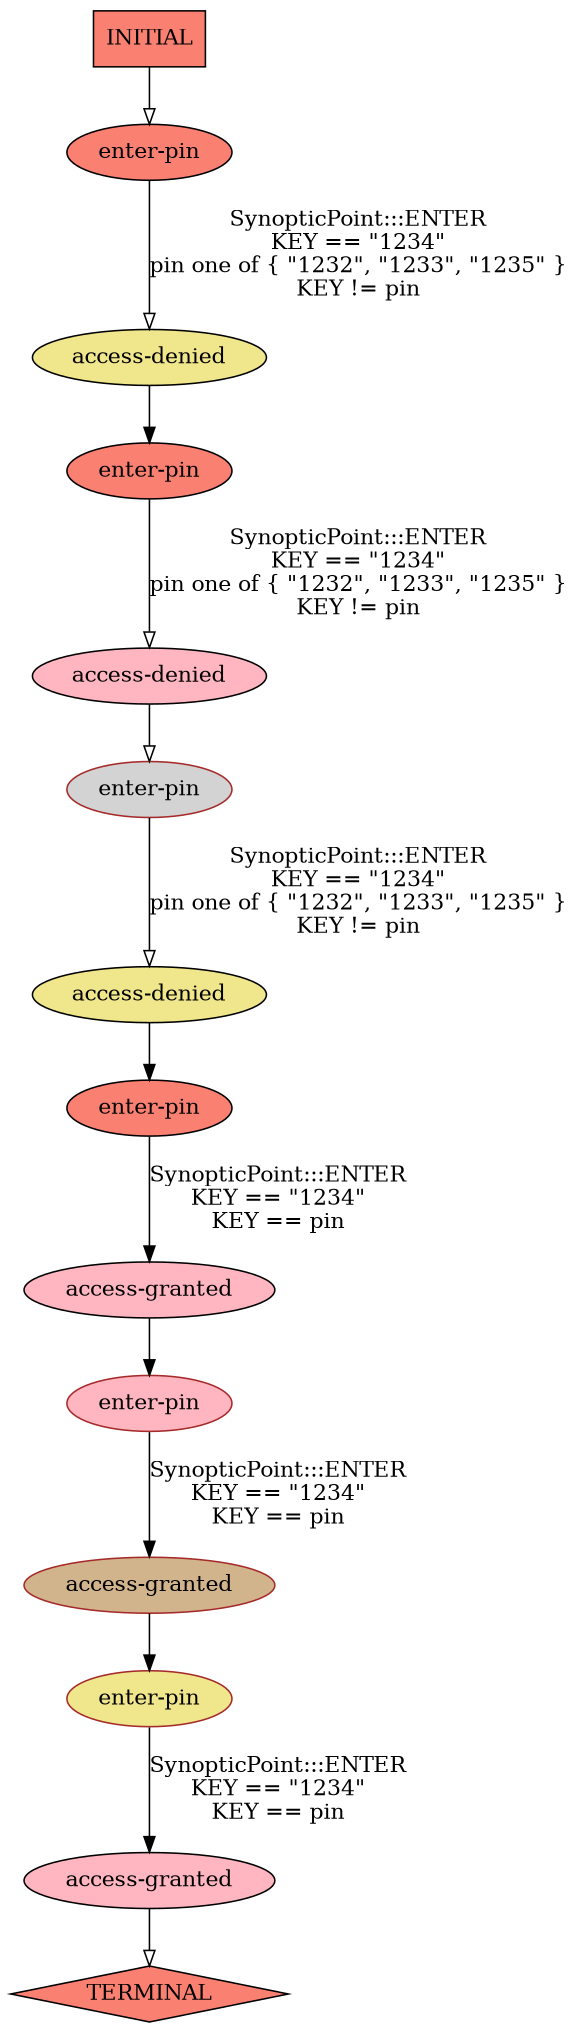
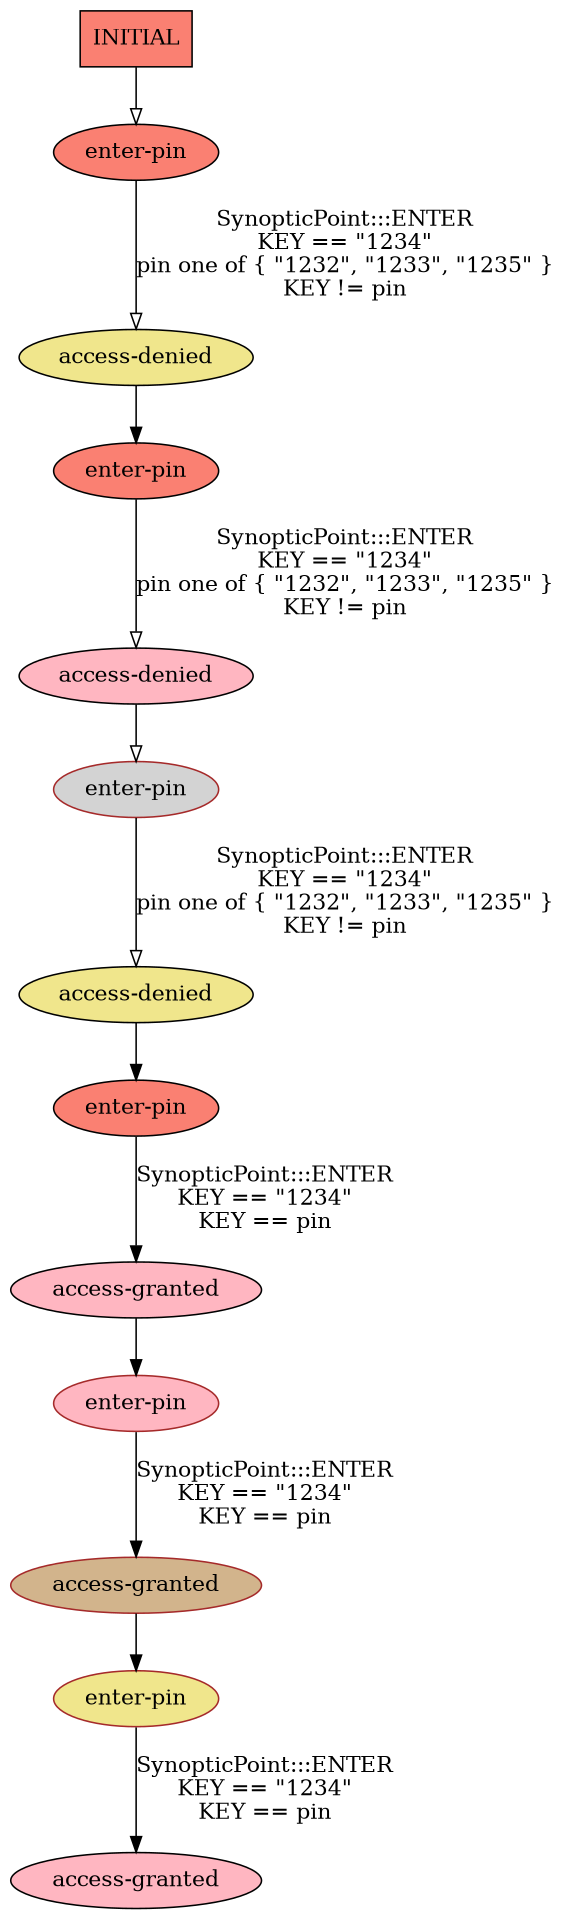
(149, 1994) -> none
